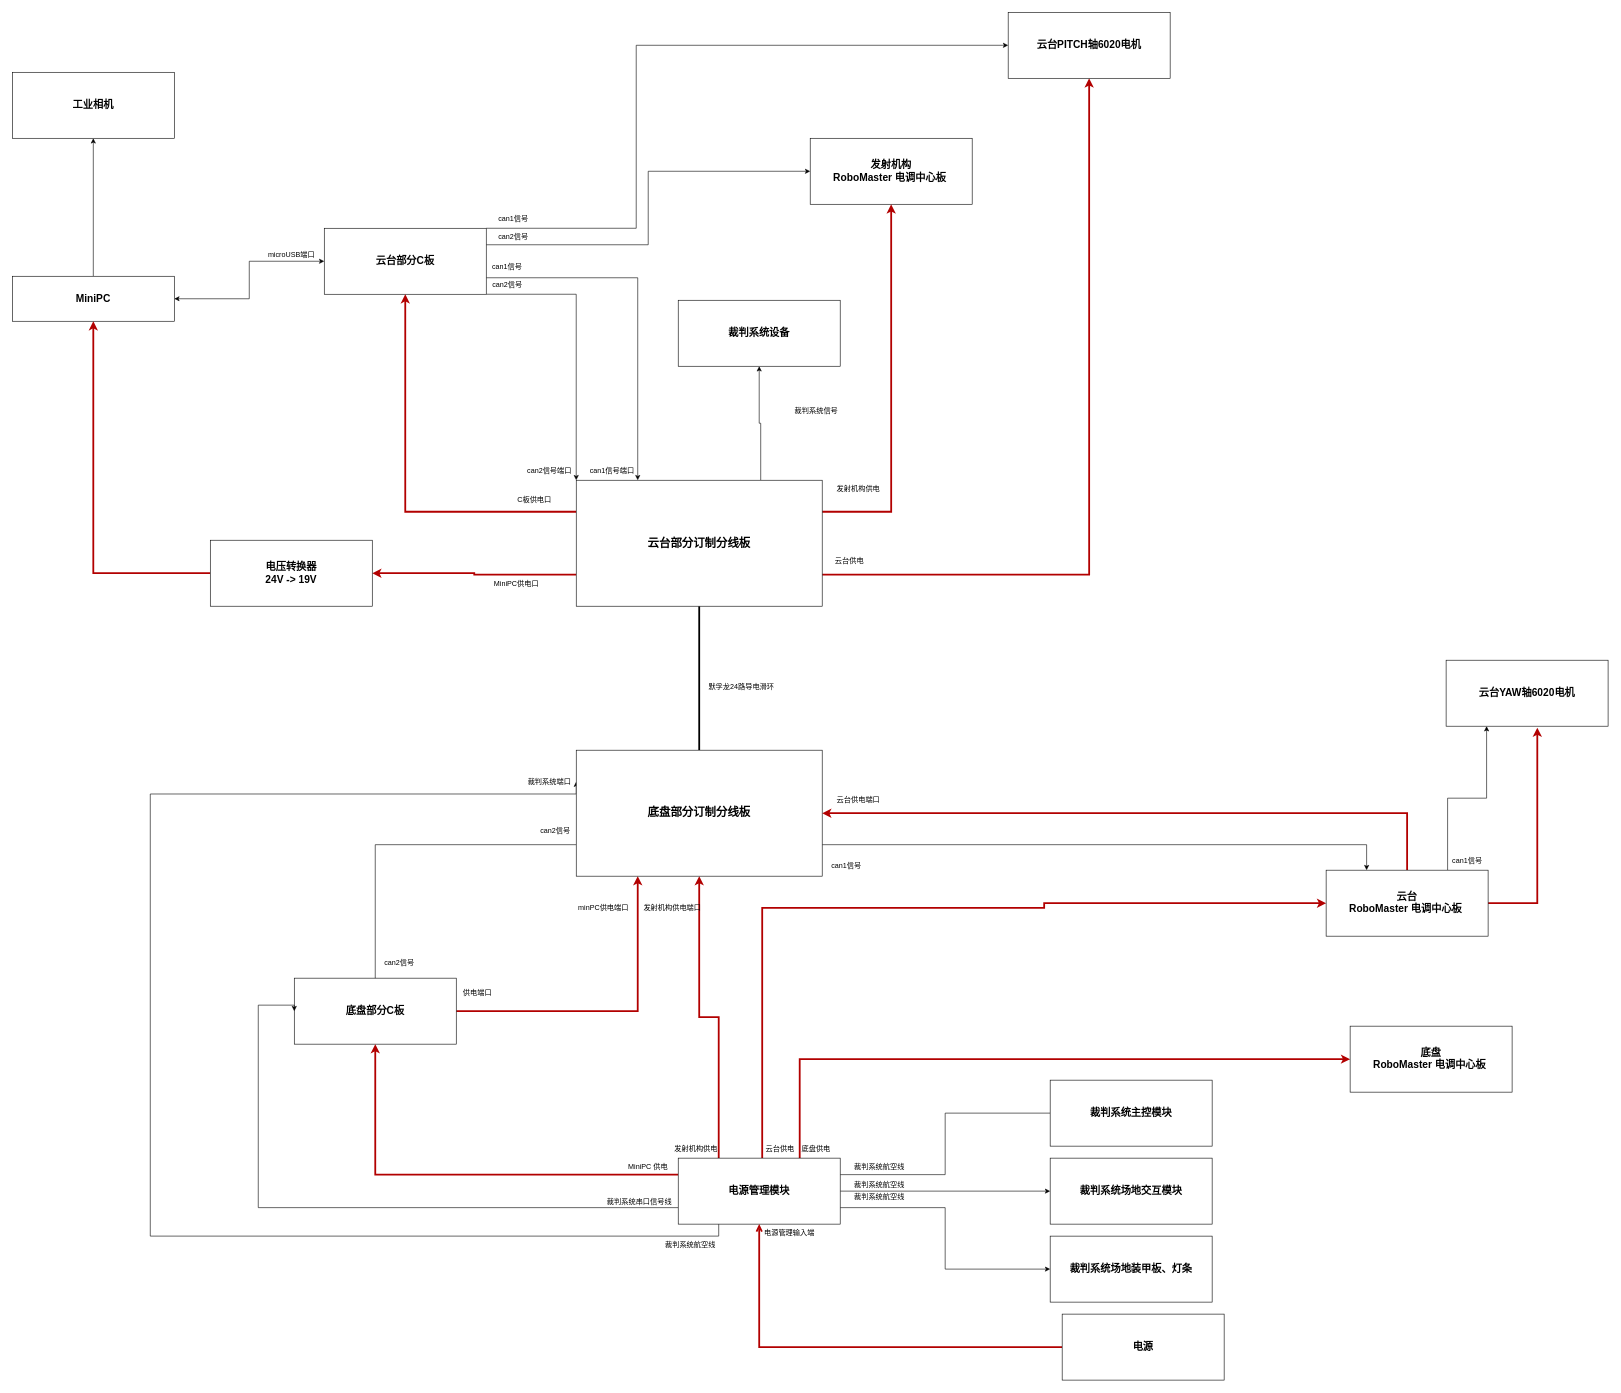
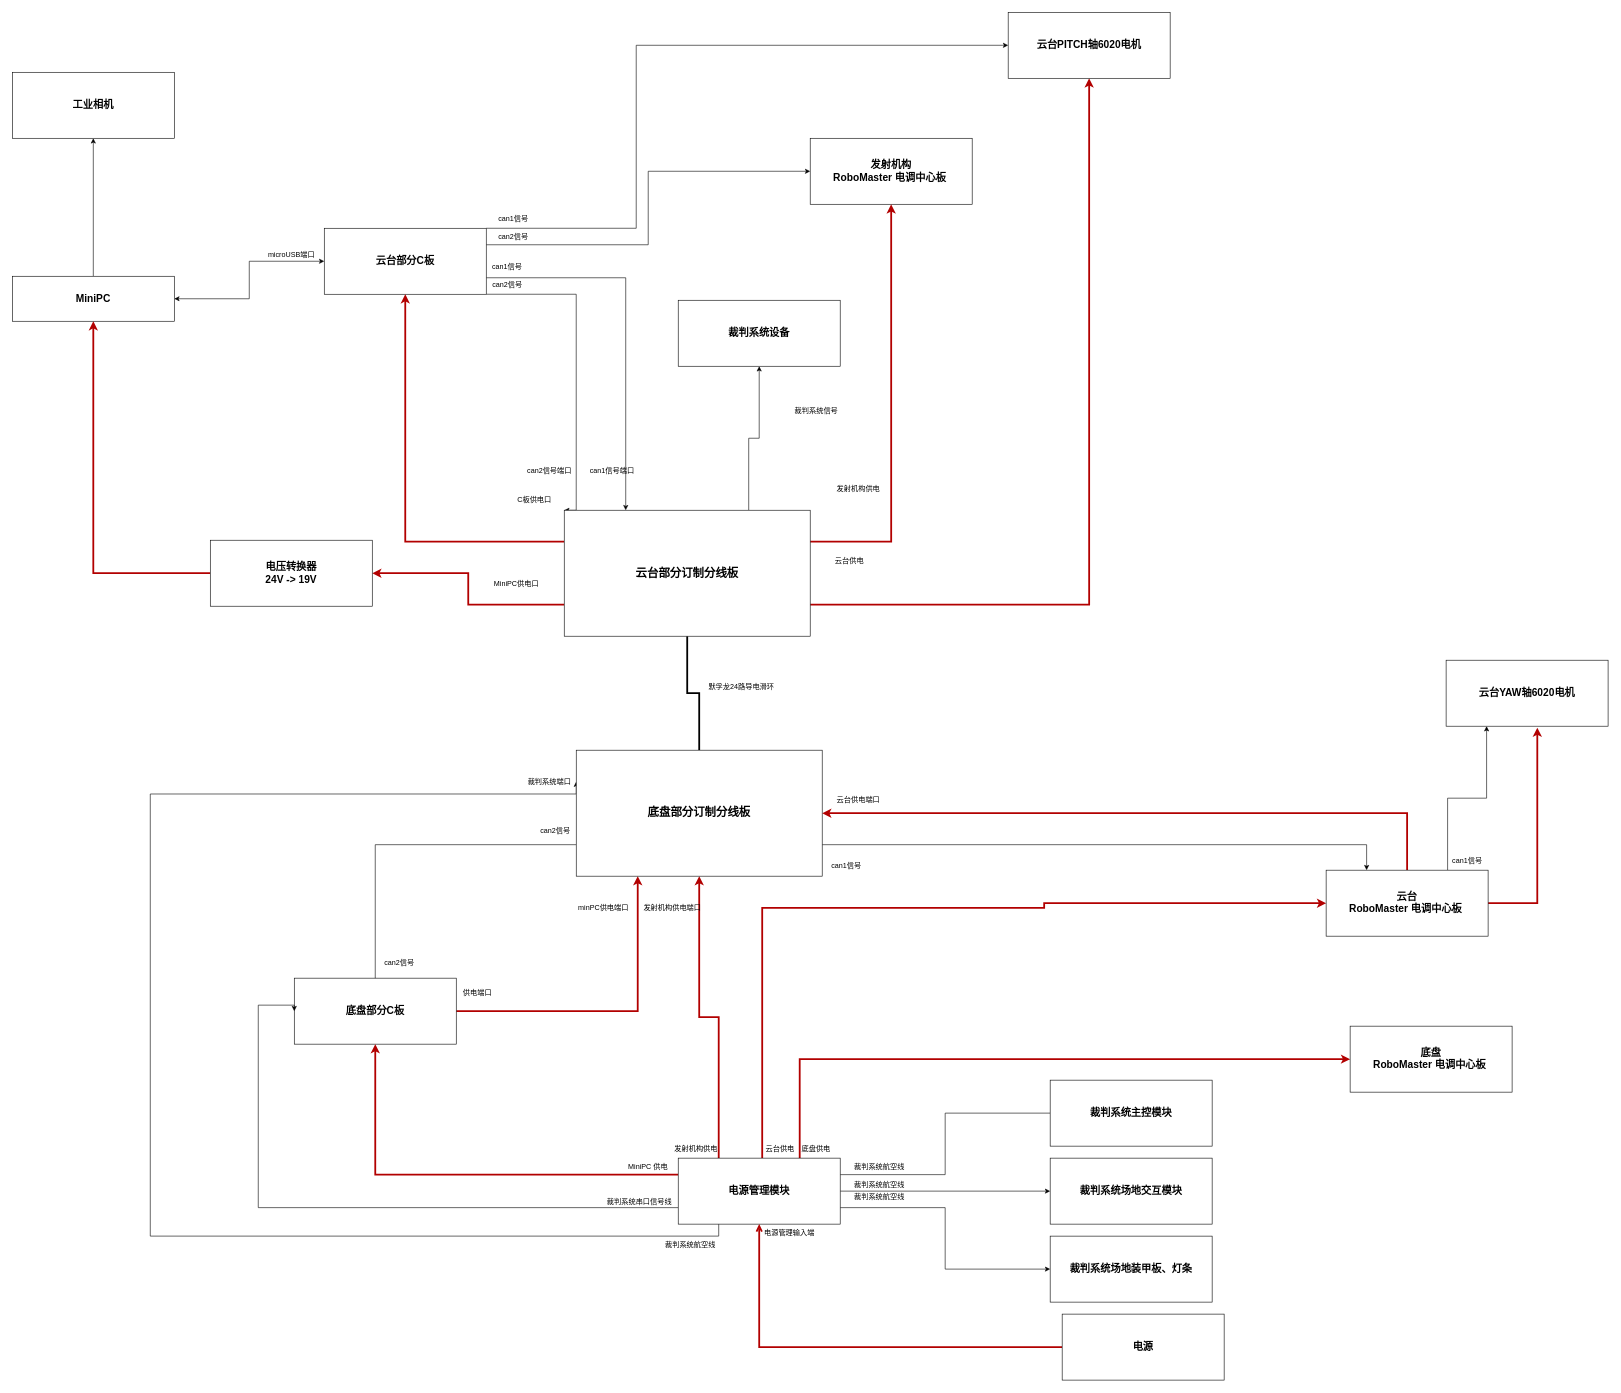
(699, 543) -> (687, 573)
